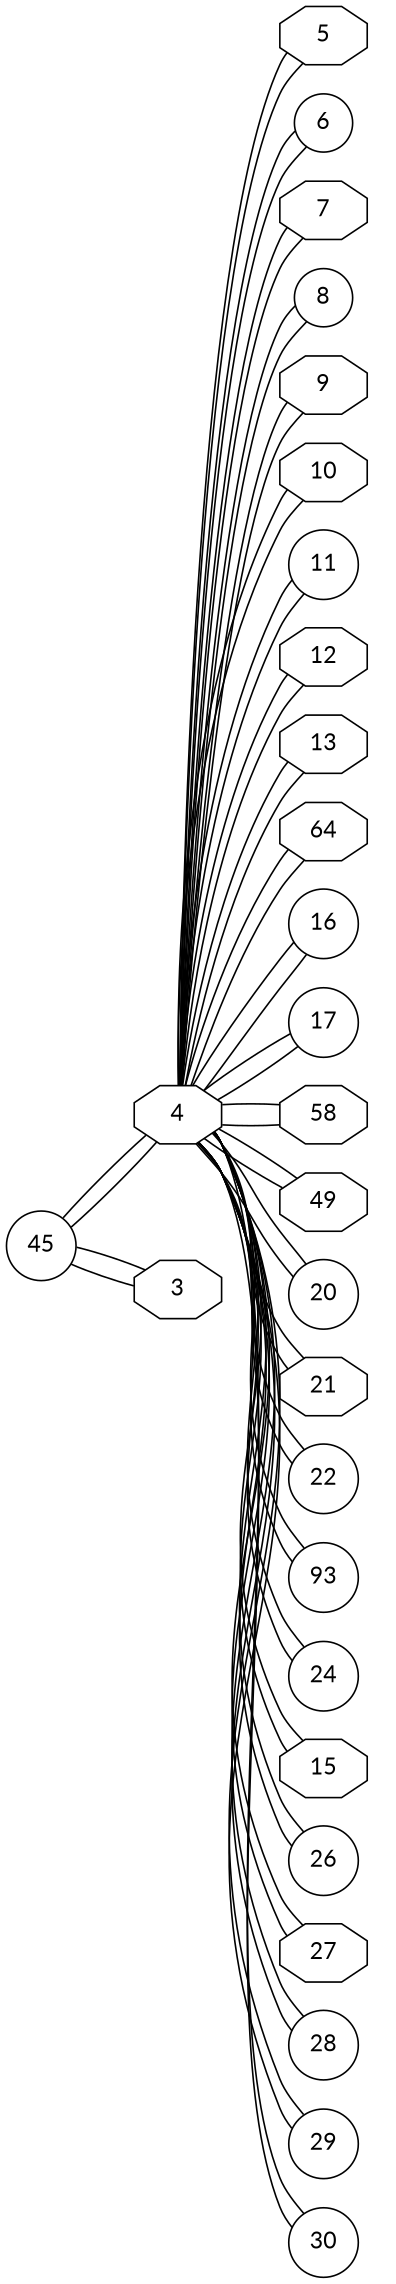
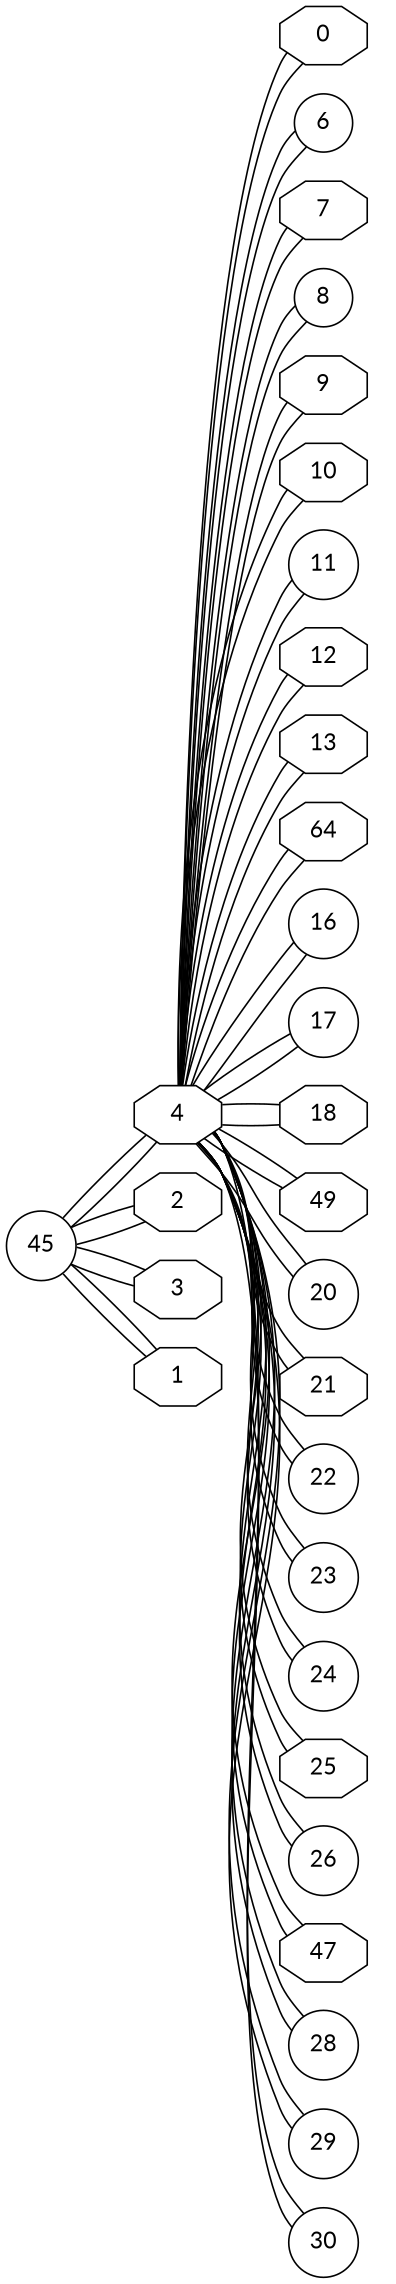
(324, 36) -> (324, 36)
(324, 1115) -> (324, 1115)
none -> (178, 1202)
none -> (178, 1377)
(324, 1578) -> (324, 1578)
(324, 1769) -> (324, 1769)
(324, 1953) -> (324, 1953)
